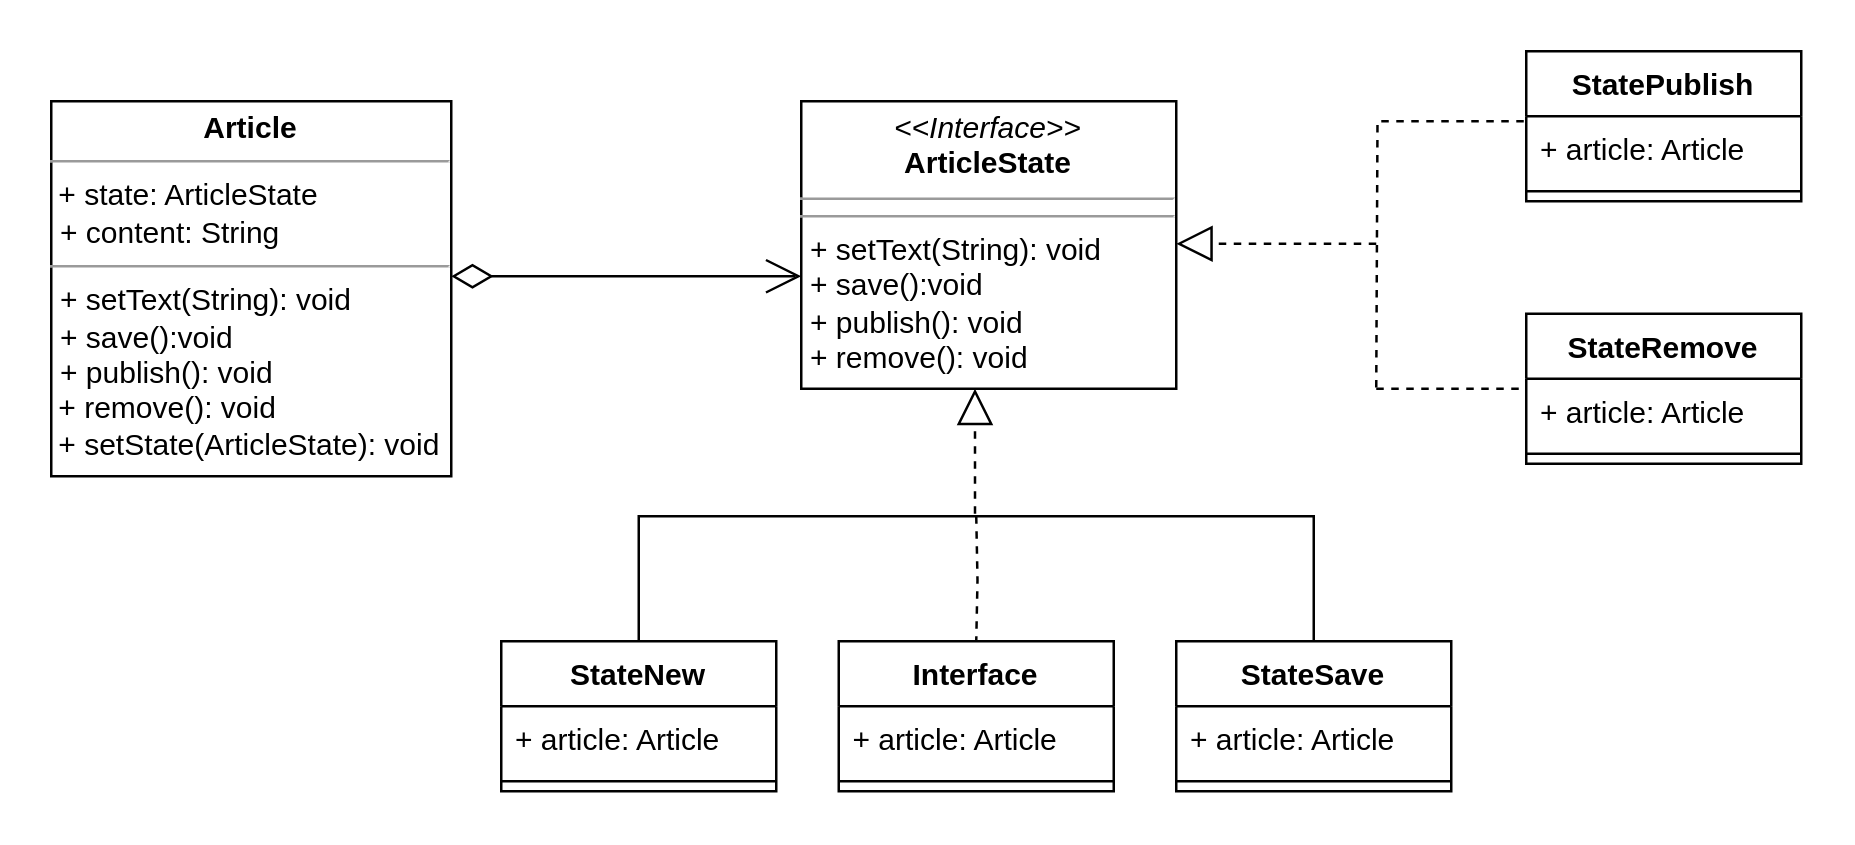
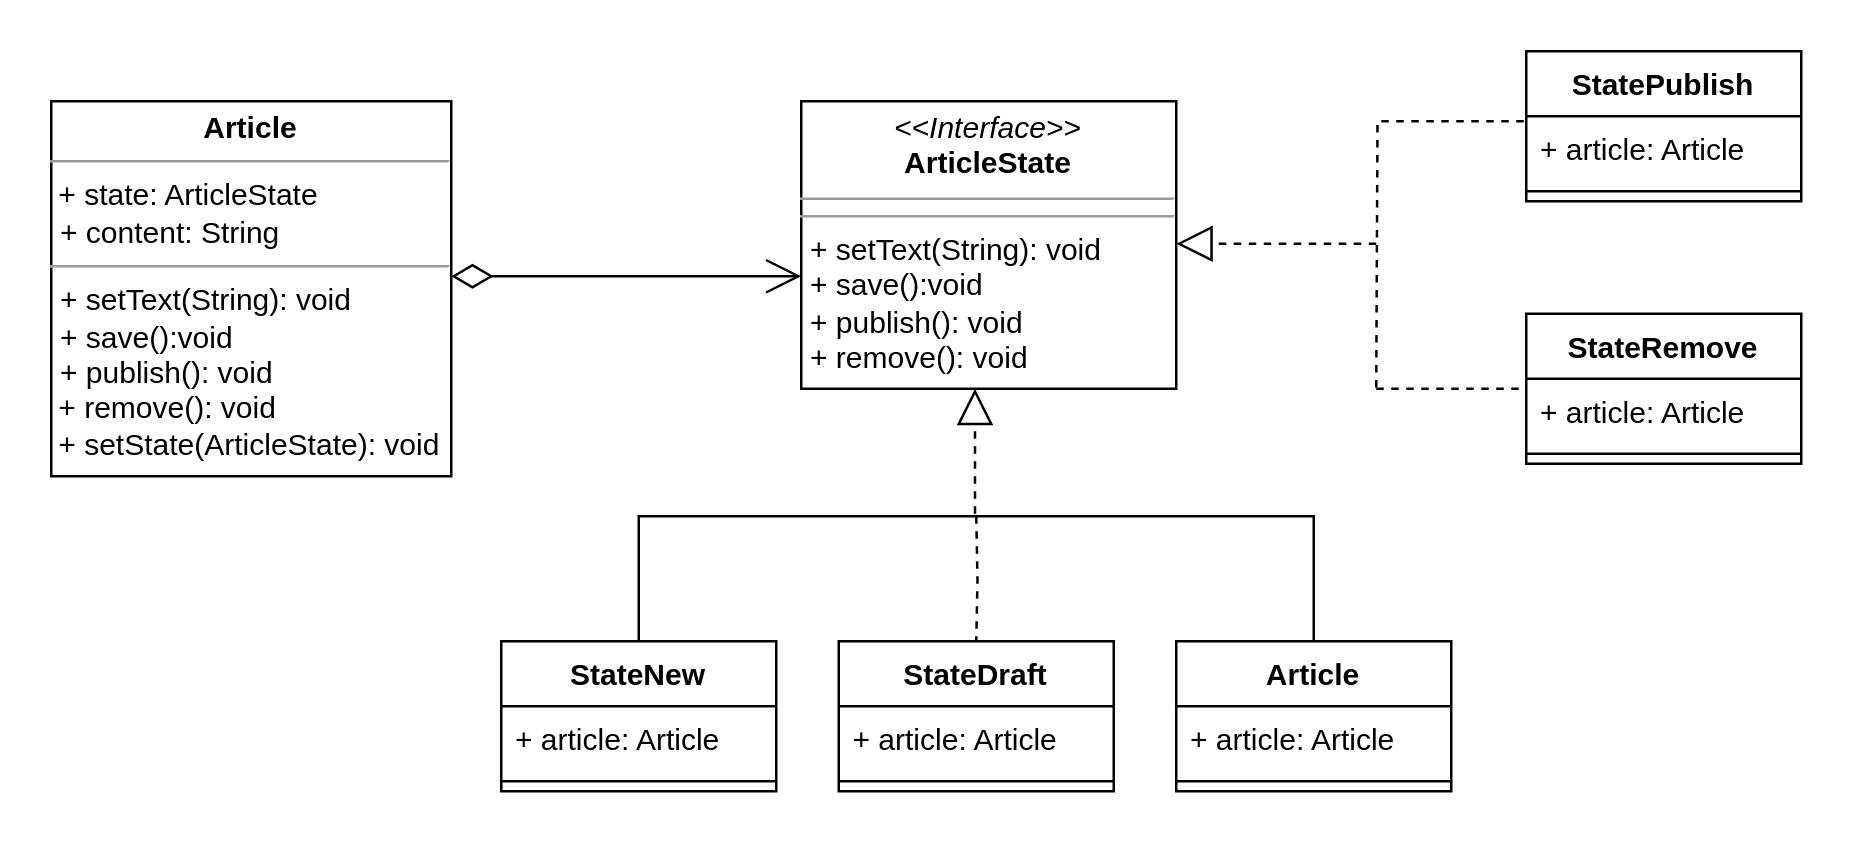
(975, 675) -> (975, 675)
(1313, 675) -> (1313, 675)
